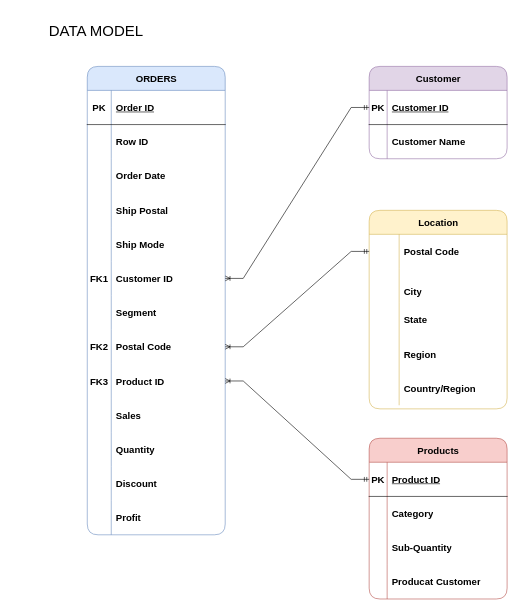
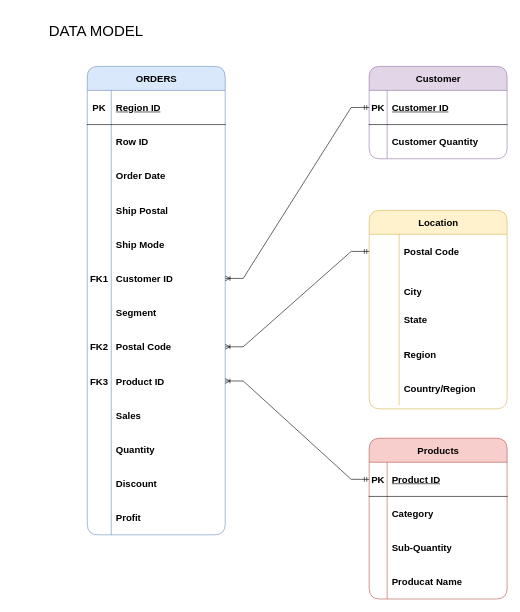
(136, 108) -> (138, 108)
(426, 142) -> (435, 142)
(437, 582) -> (426, 582)
